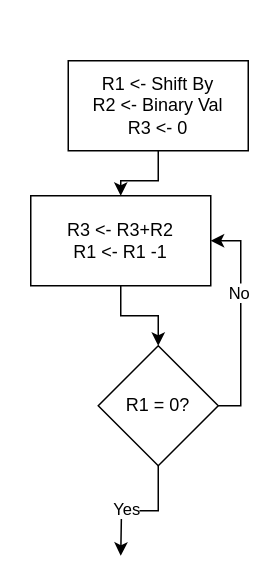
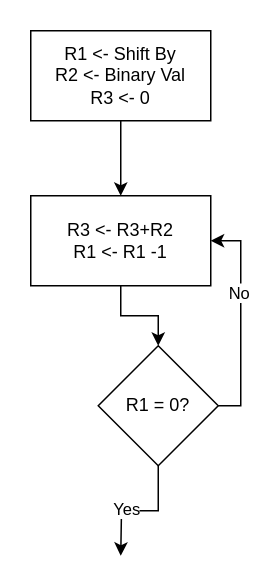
(158, 106) -> (121, 76)
